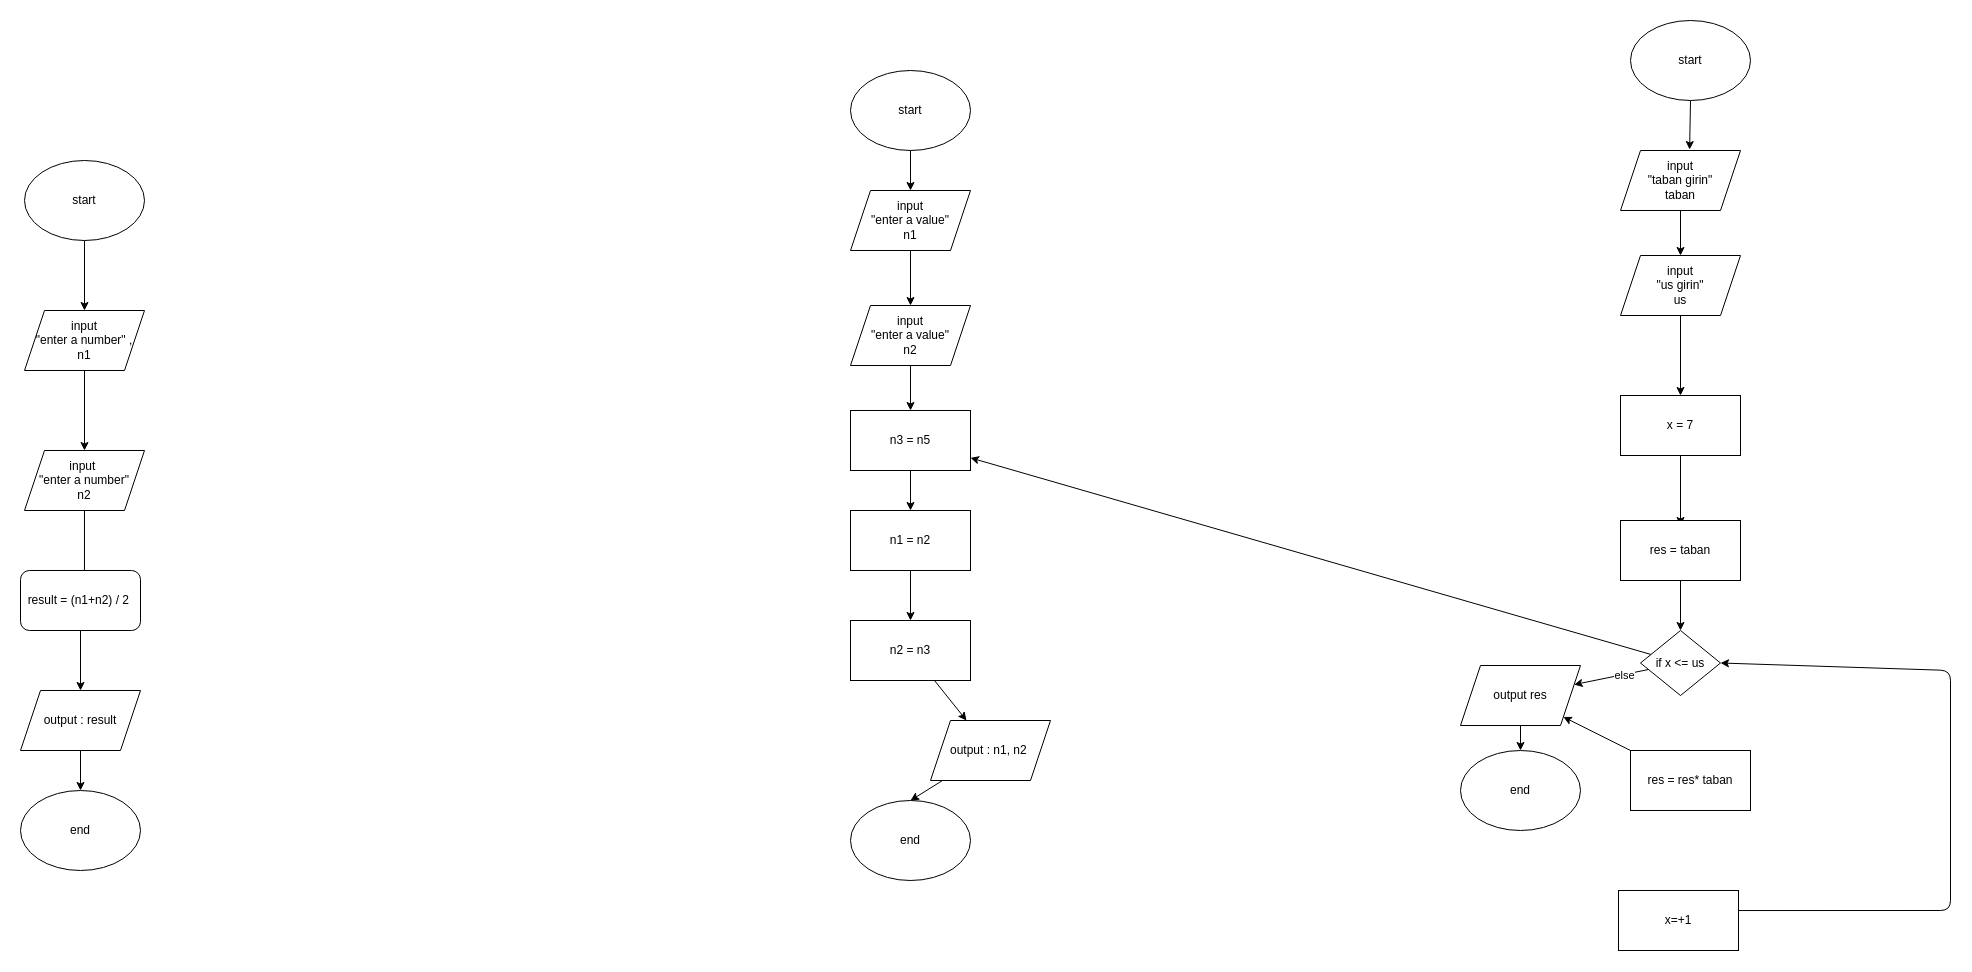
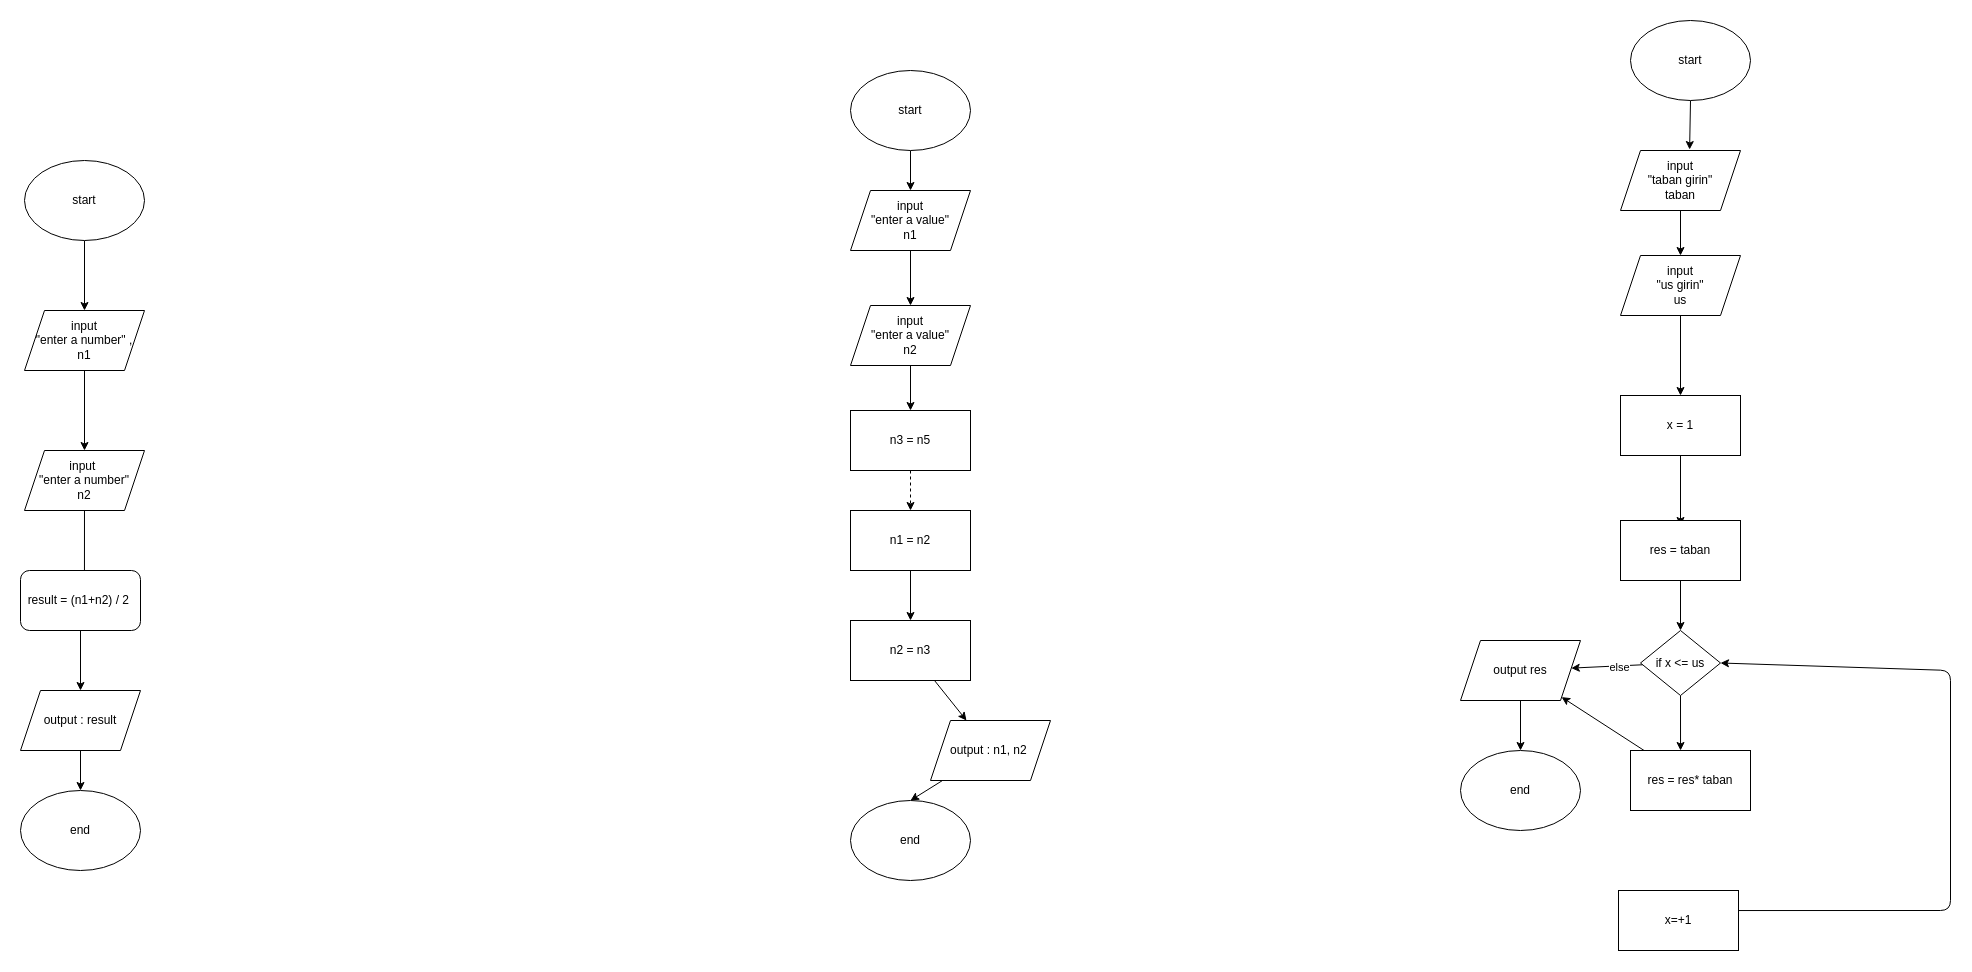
(1681, 426) -> (1681, 426)
(911, 487) -> (911, 487)
(1314, 557) -> (1681, 720)
(1521, 696) -> (1521, 671)
